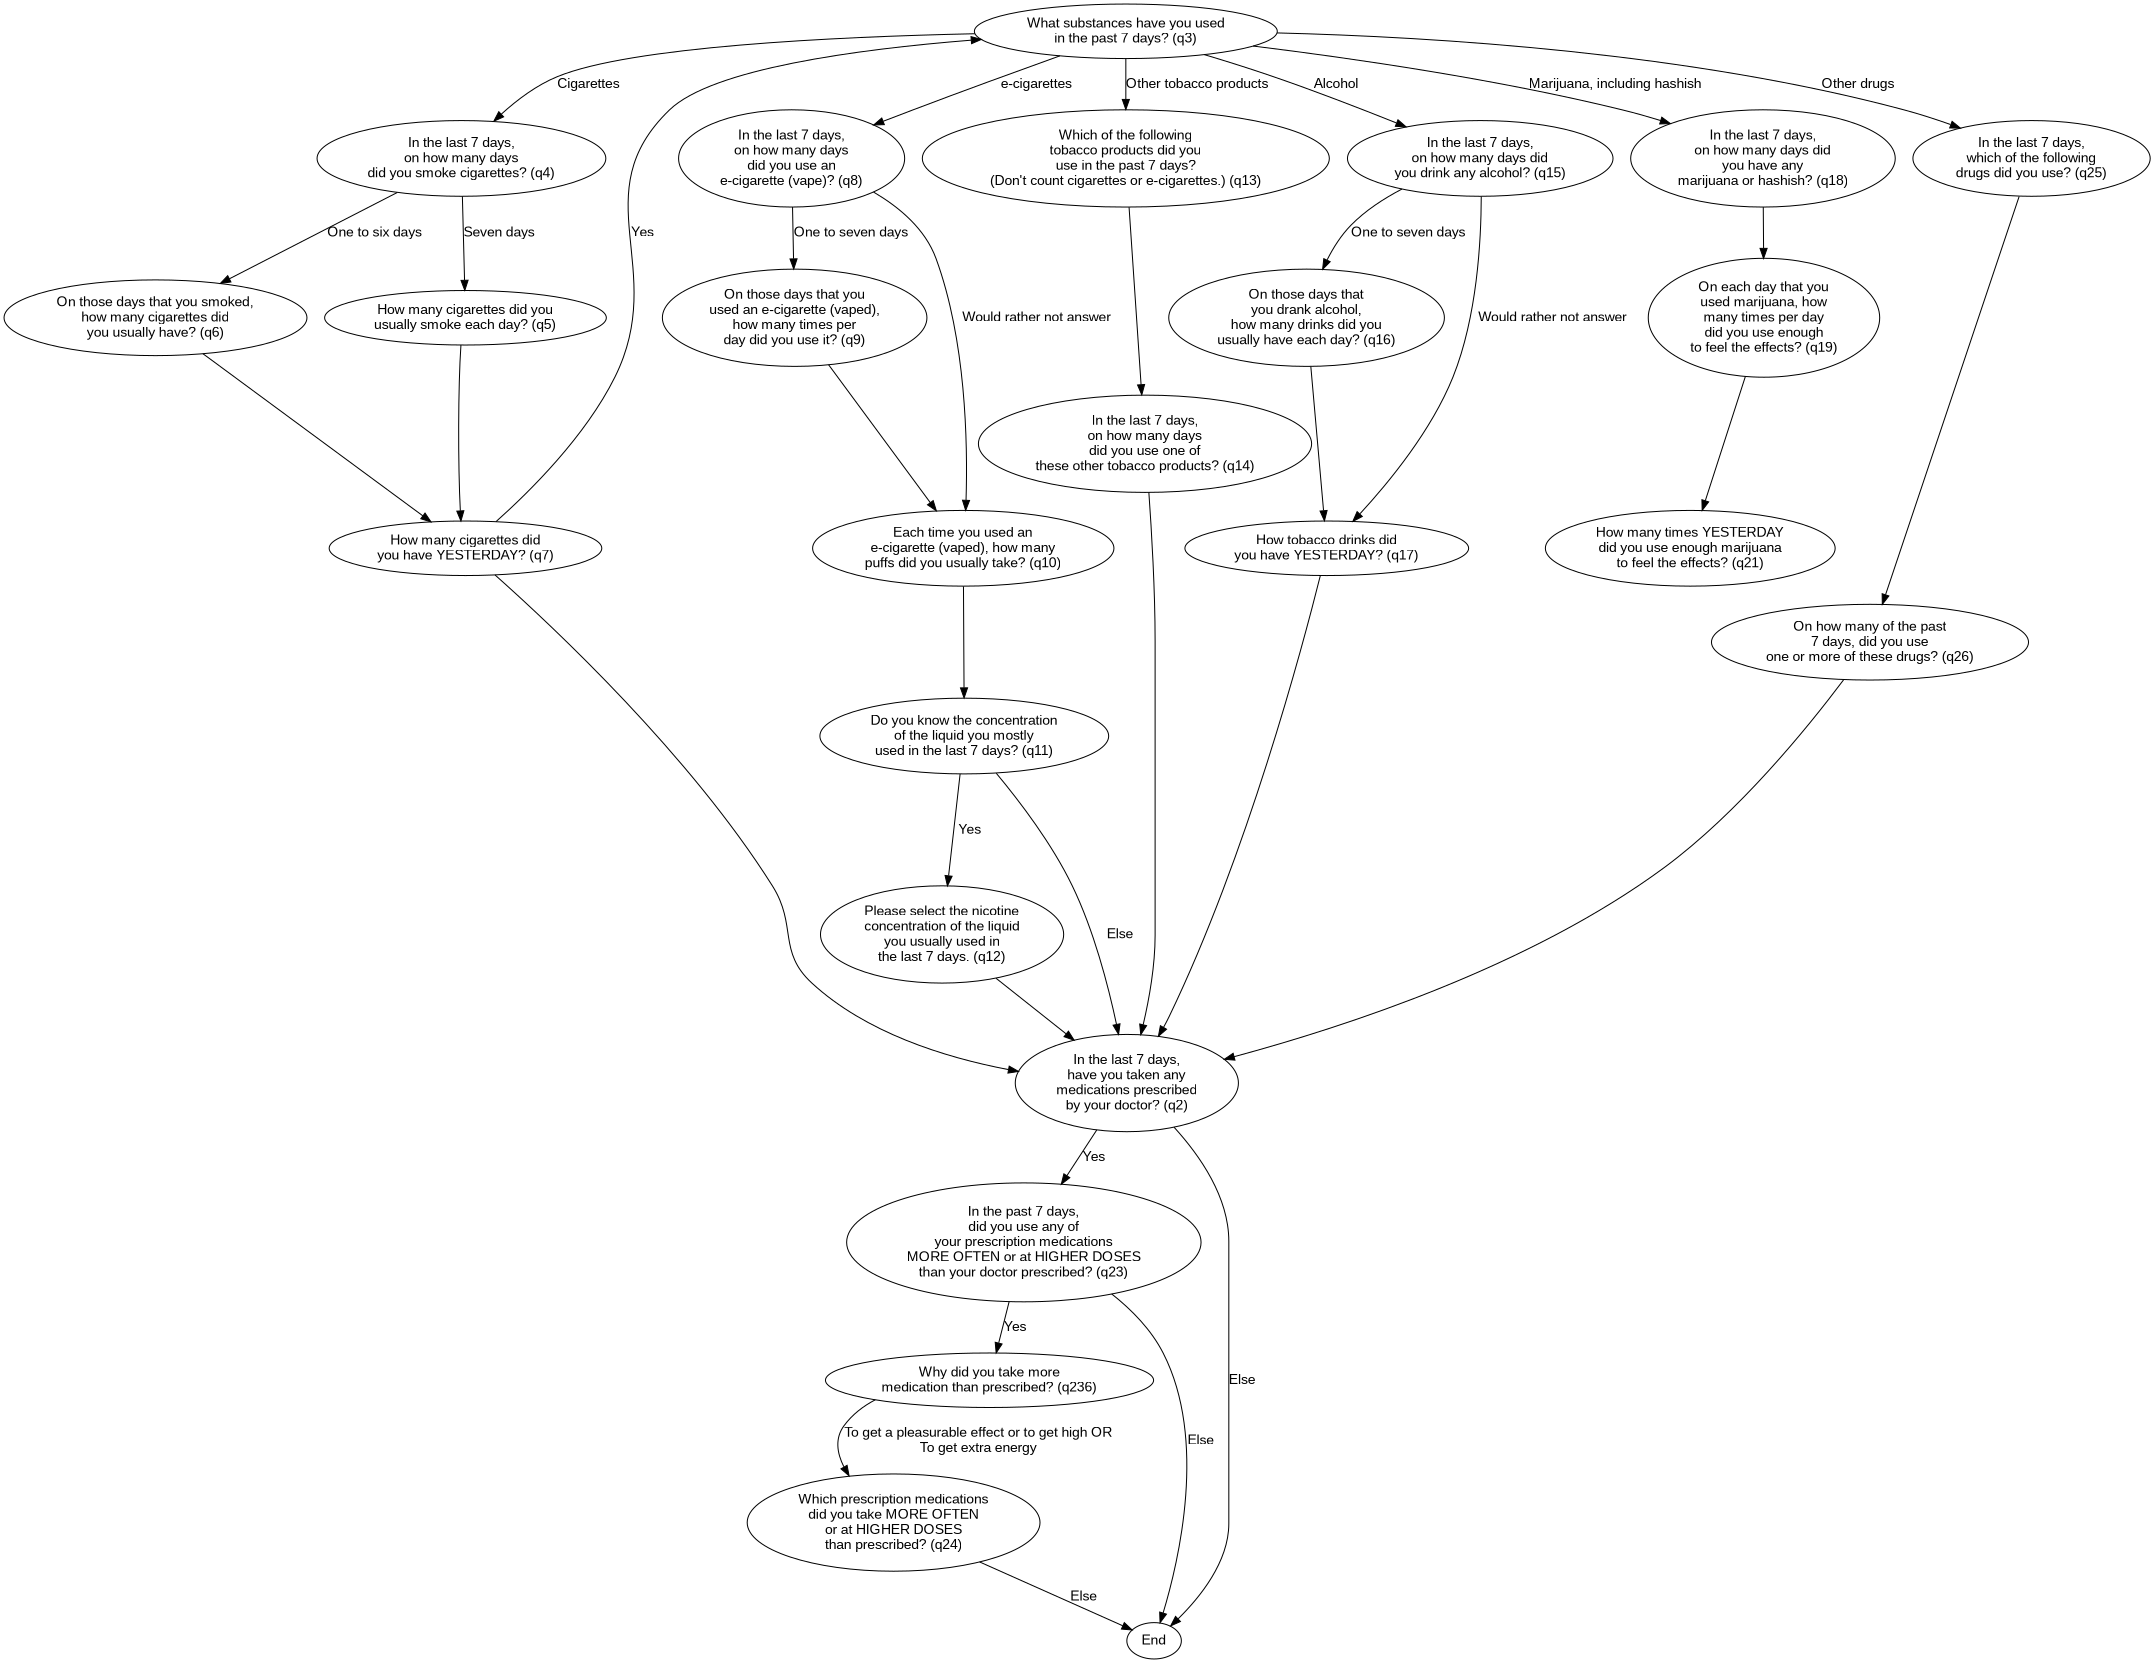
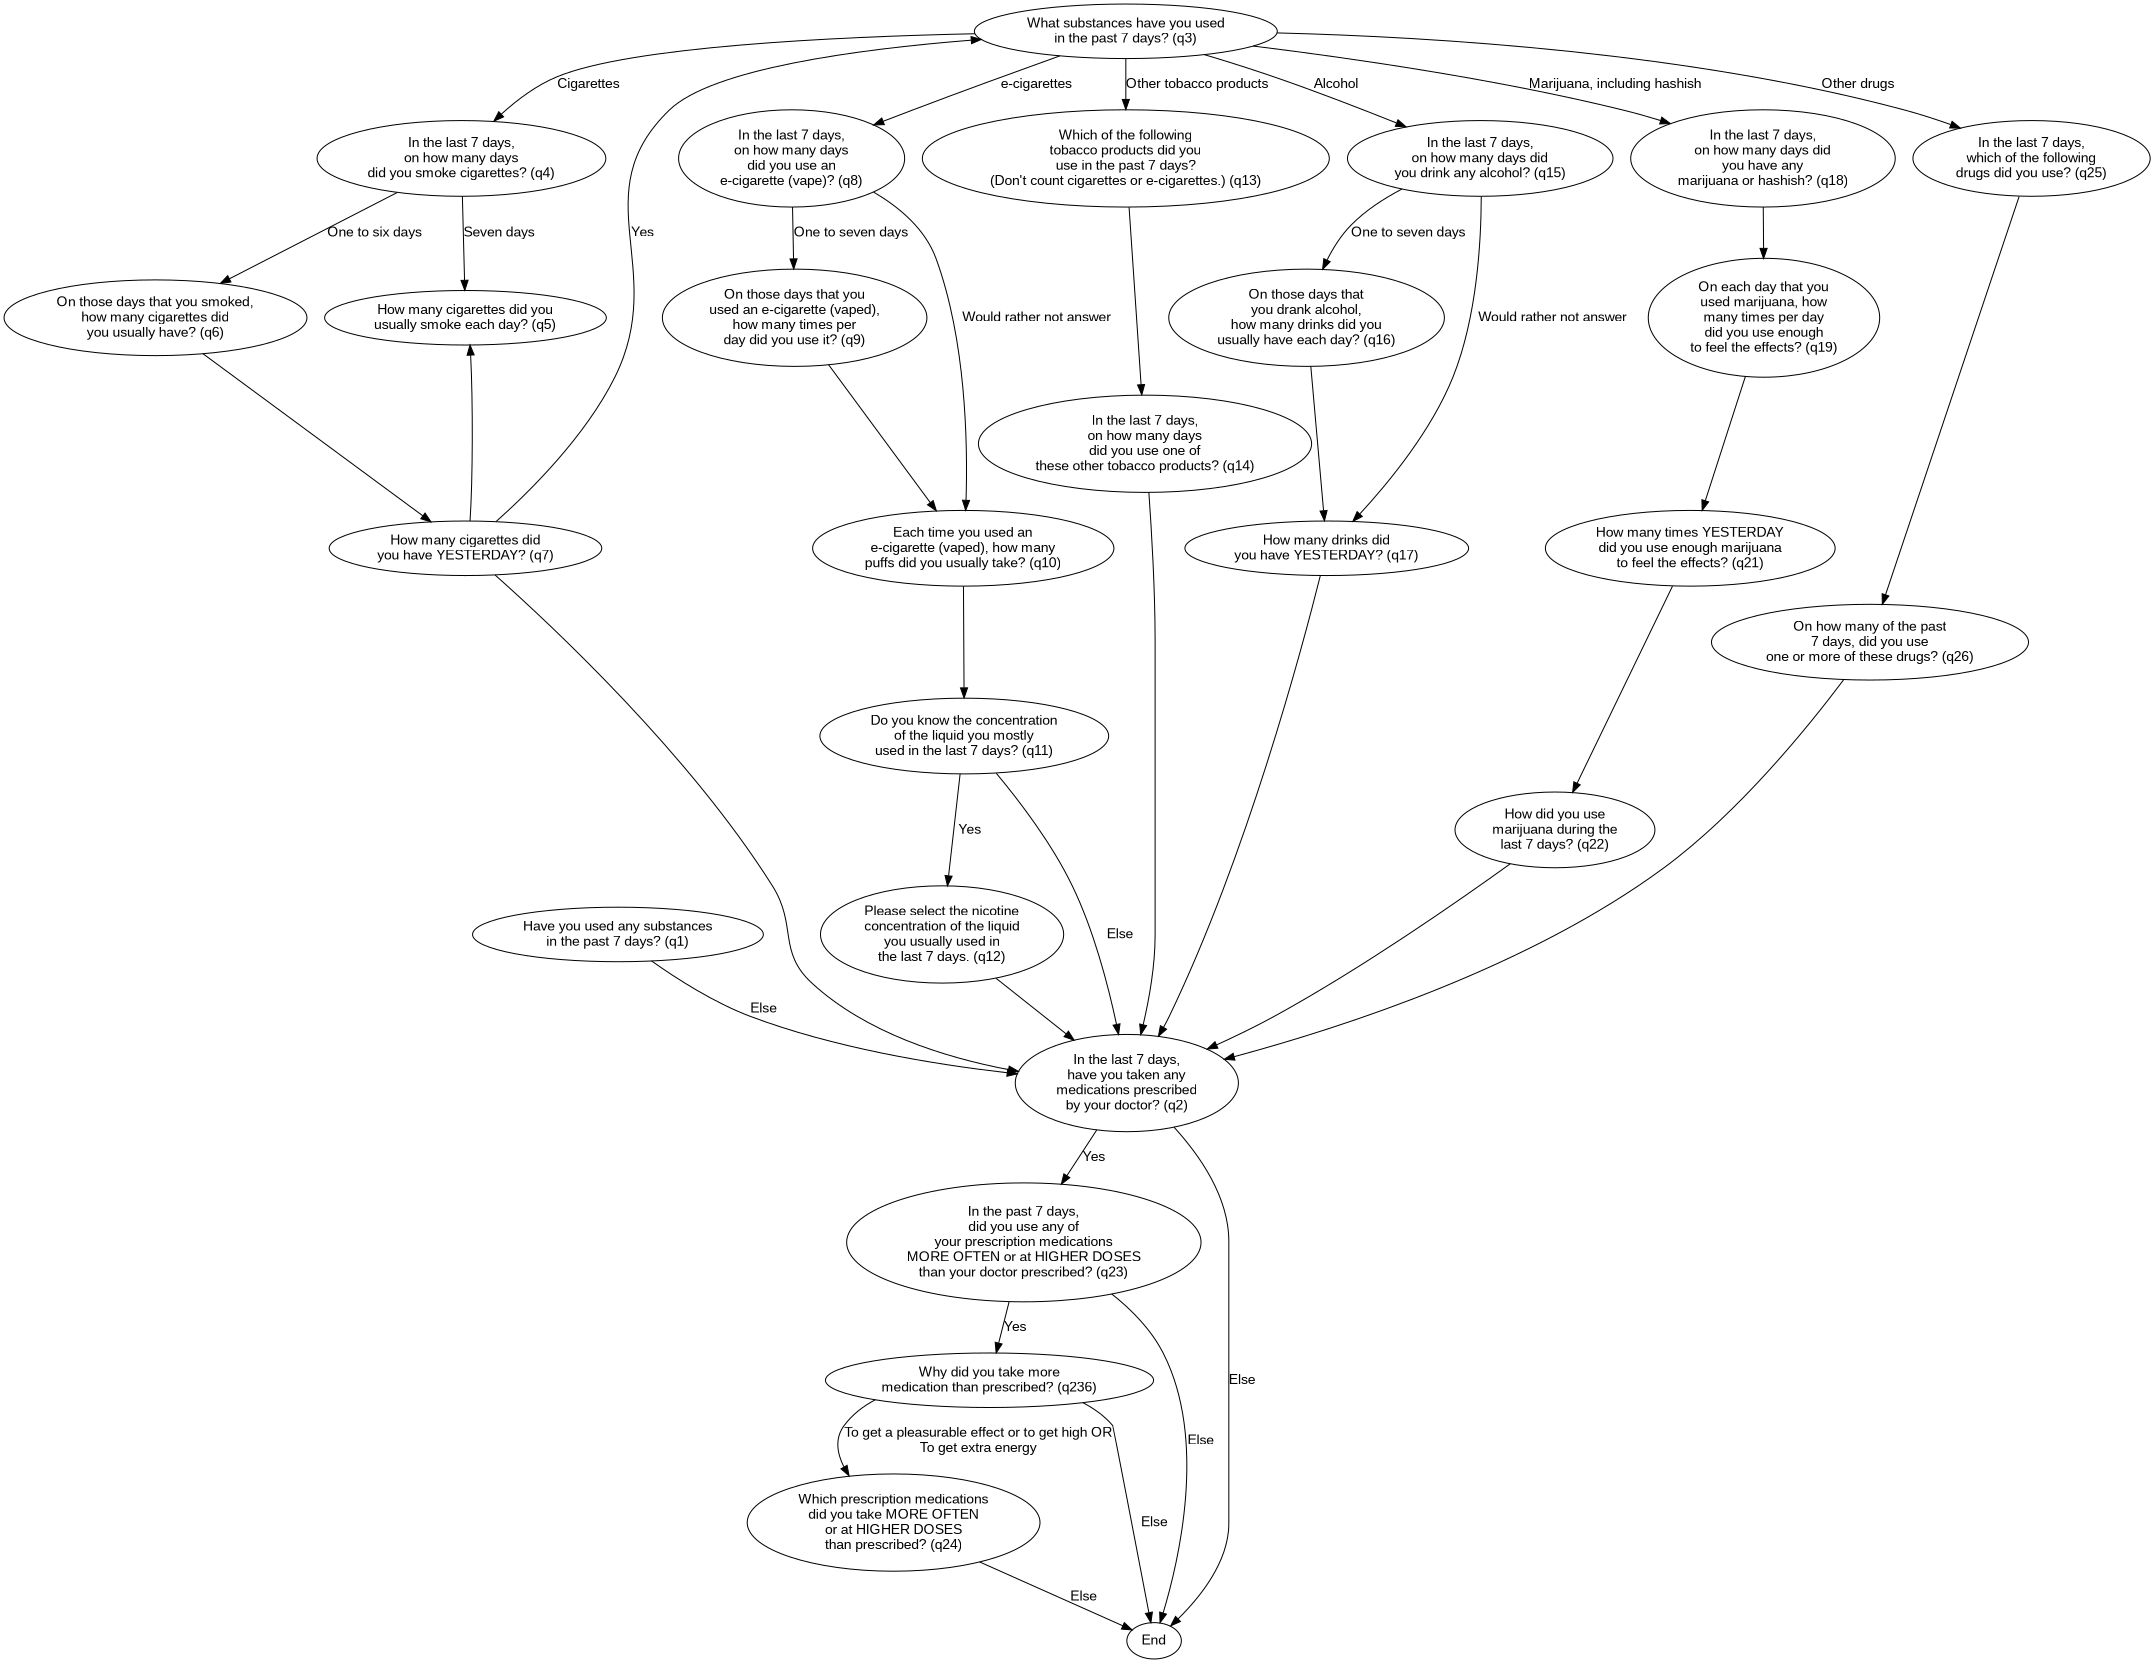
(459, 428) -> (472, 438)
(1327, 548) -> (1327, 548)
none -> (1555, 830)
none -> (618, 934)
none -> (1127, 1500)
